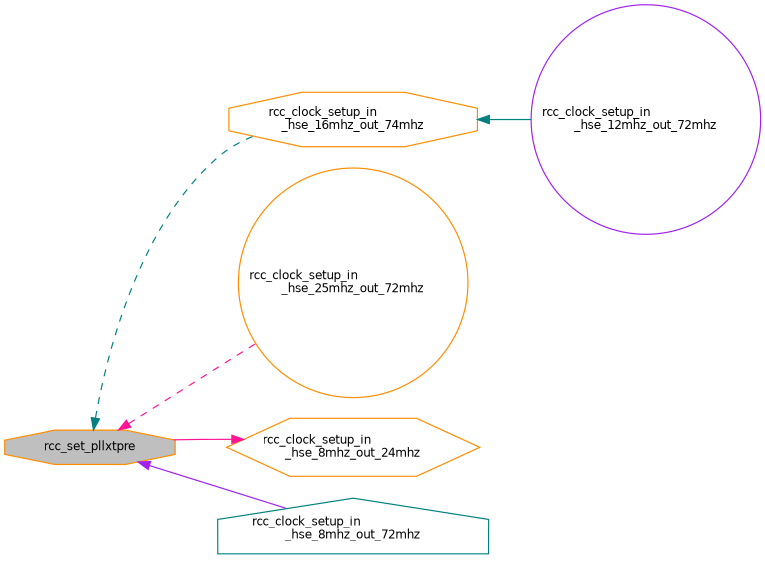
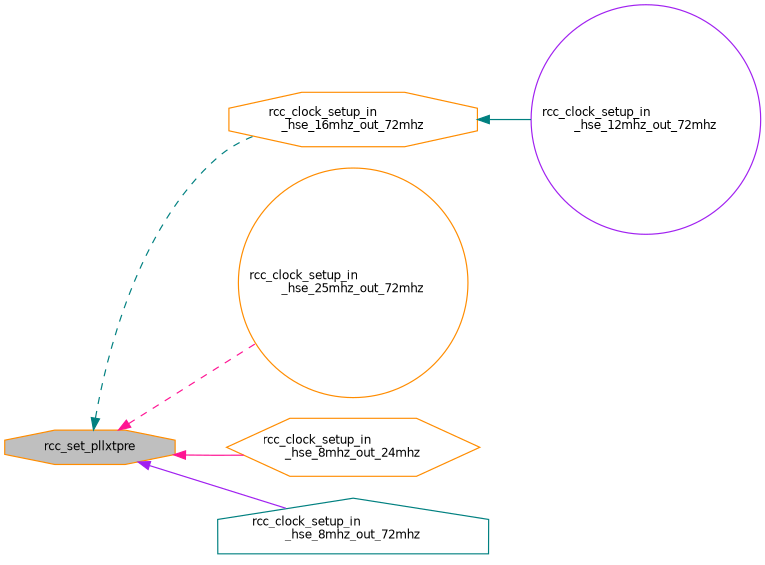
(353, 120) -> (353, 120)
(203, 439) -> (215, 455)
